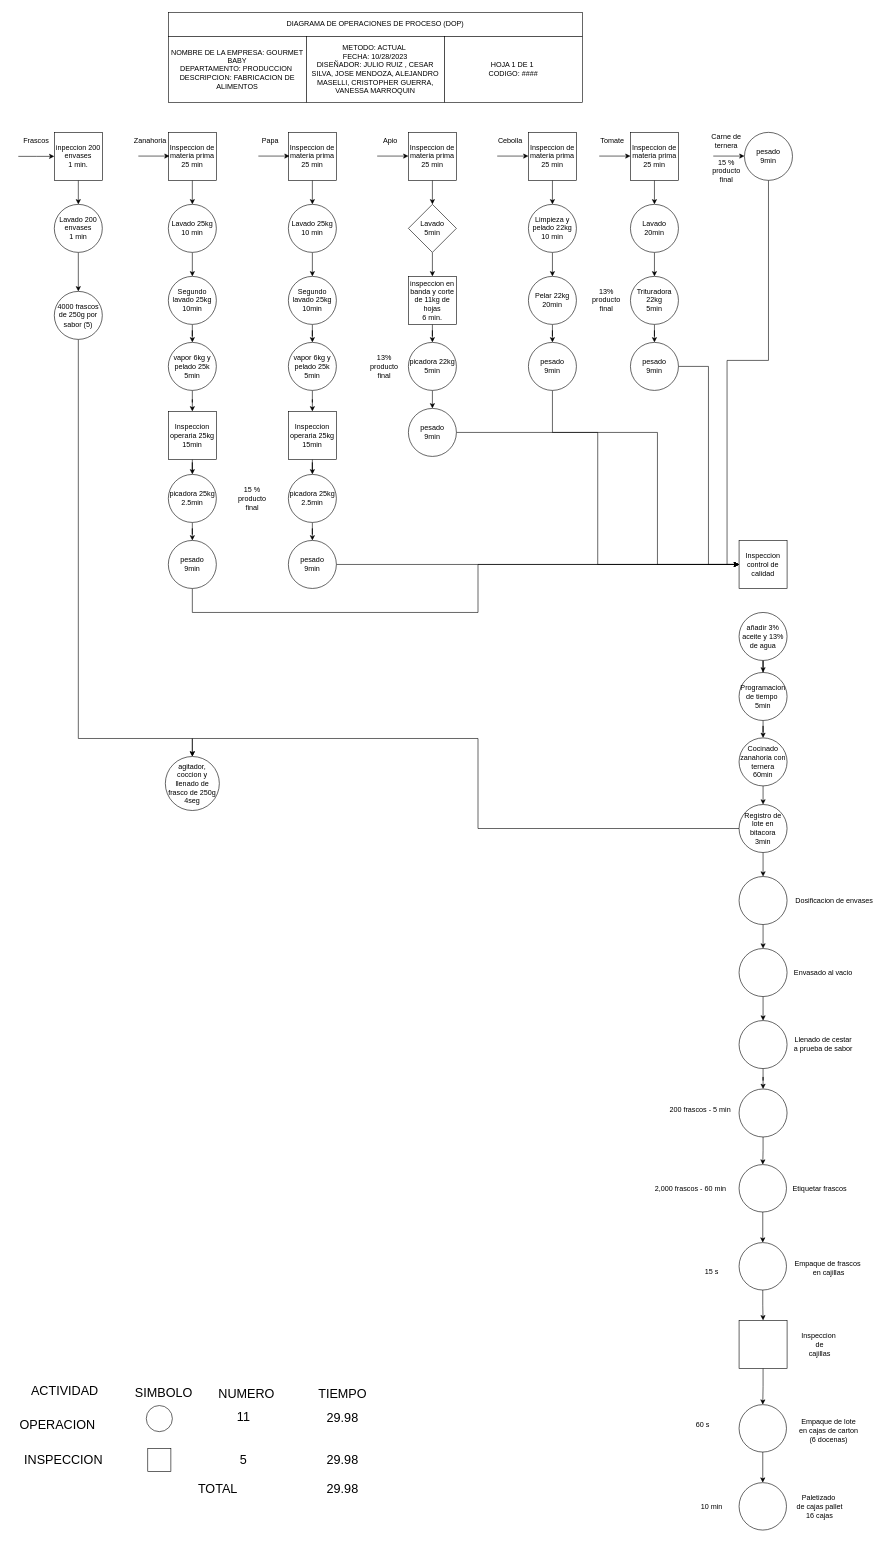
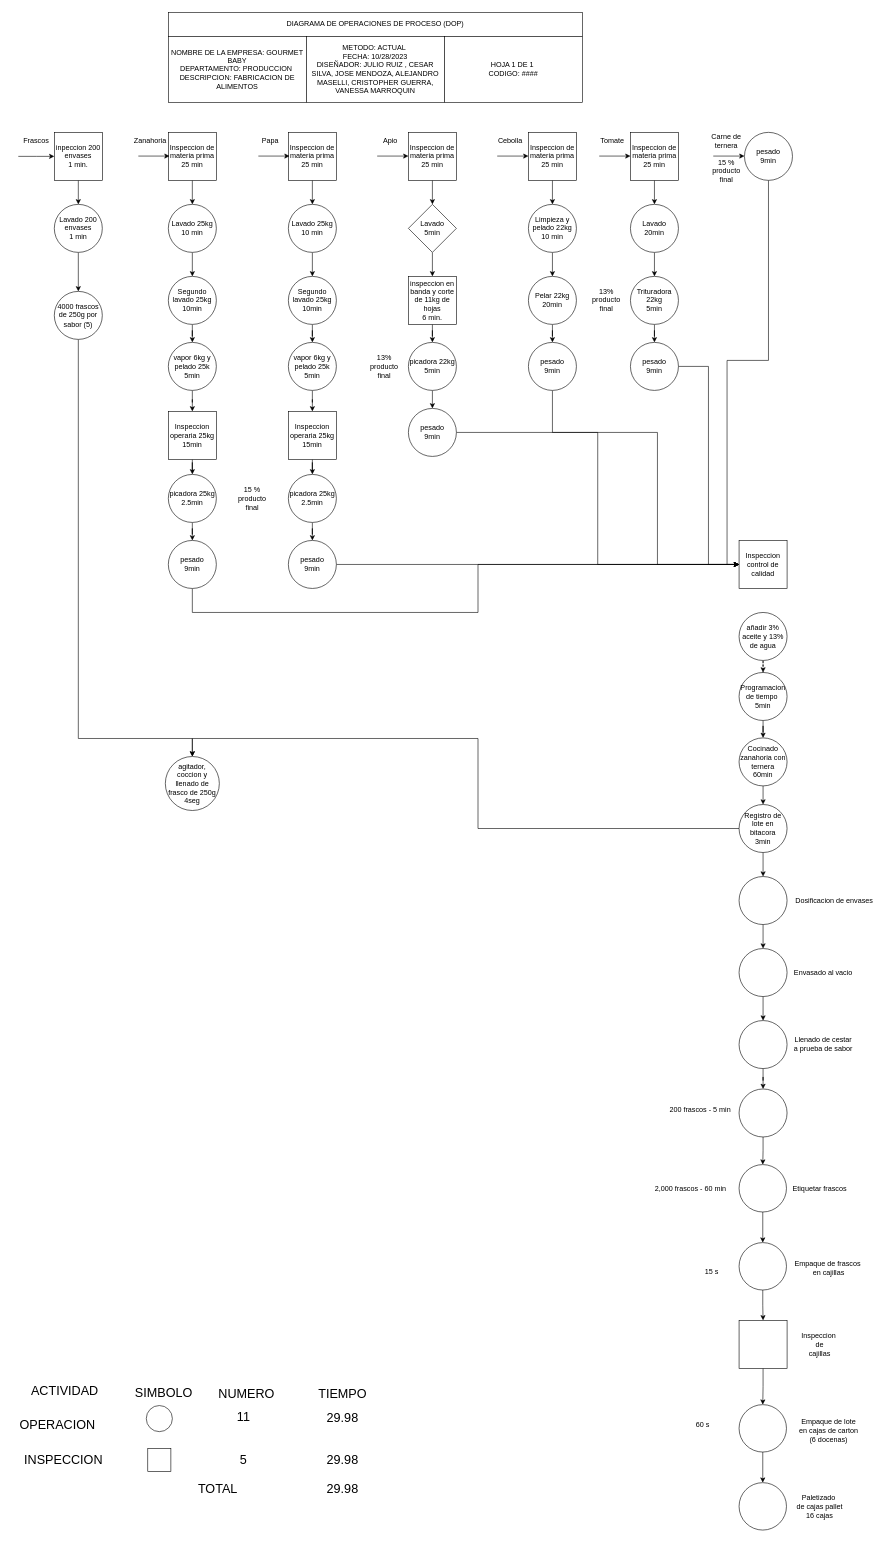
(763, 668) -> (763, 668)
(711, 1506) -> none
